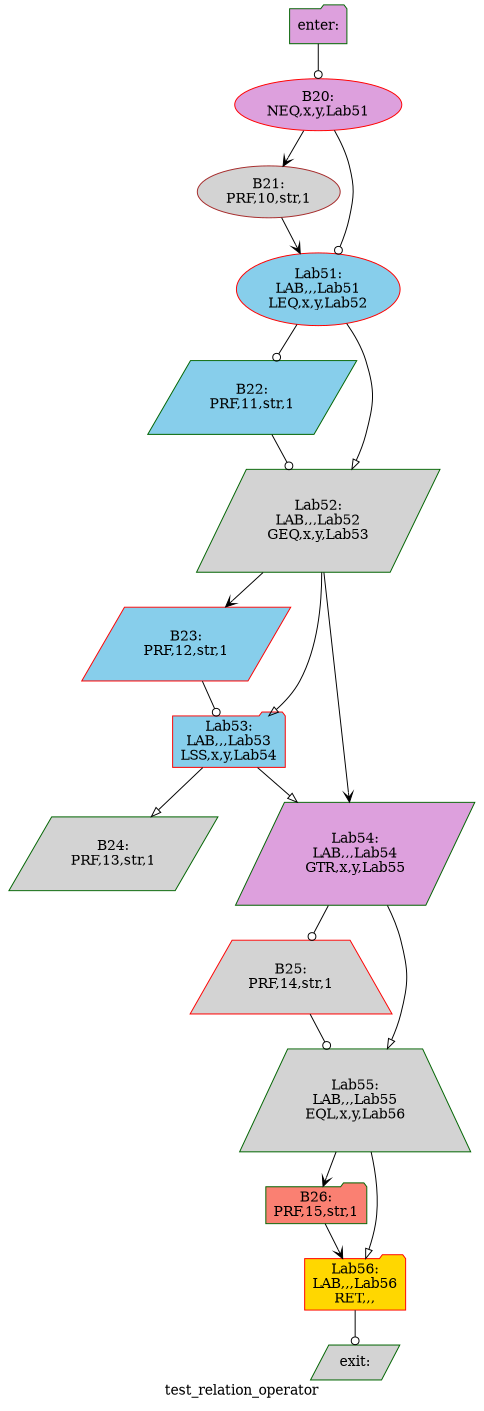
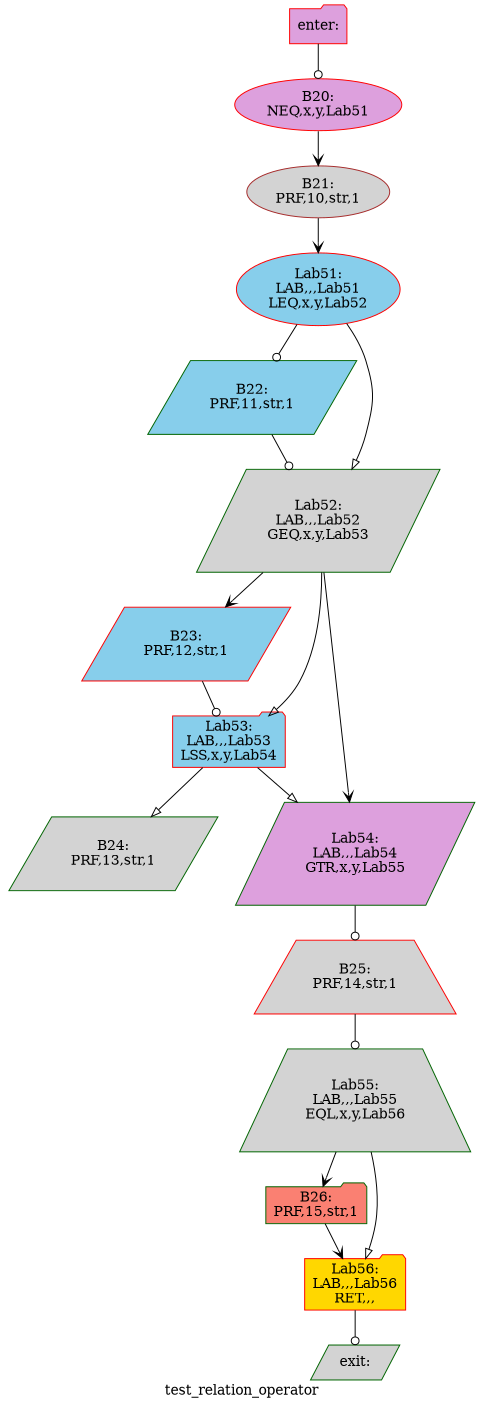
(318, 26) -> (318, 26)
(353, 188) -> none
(407, 972) -> none
